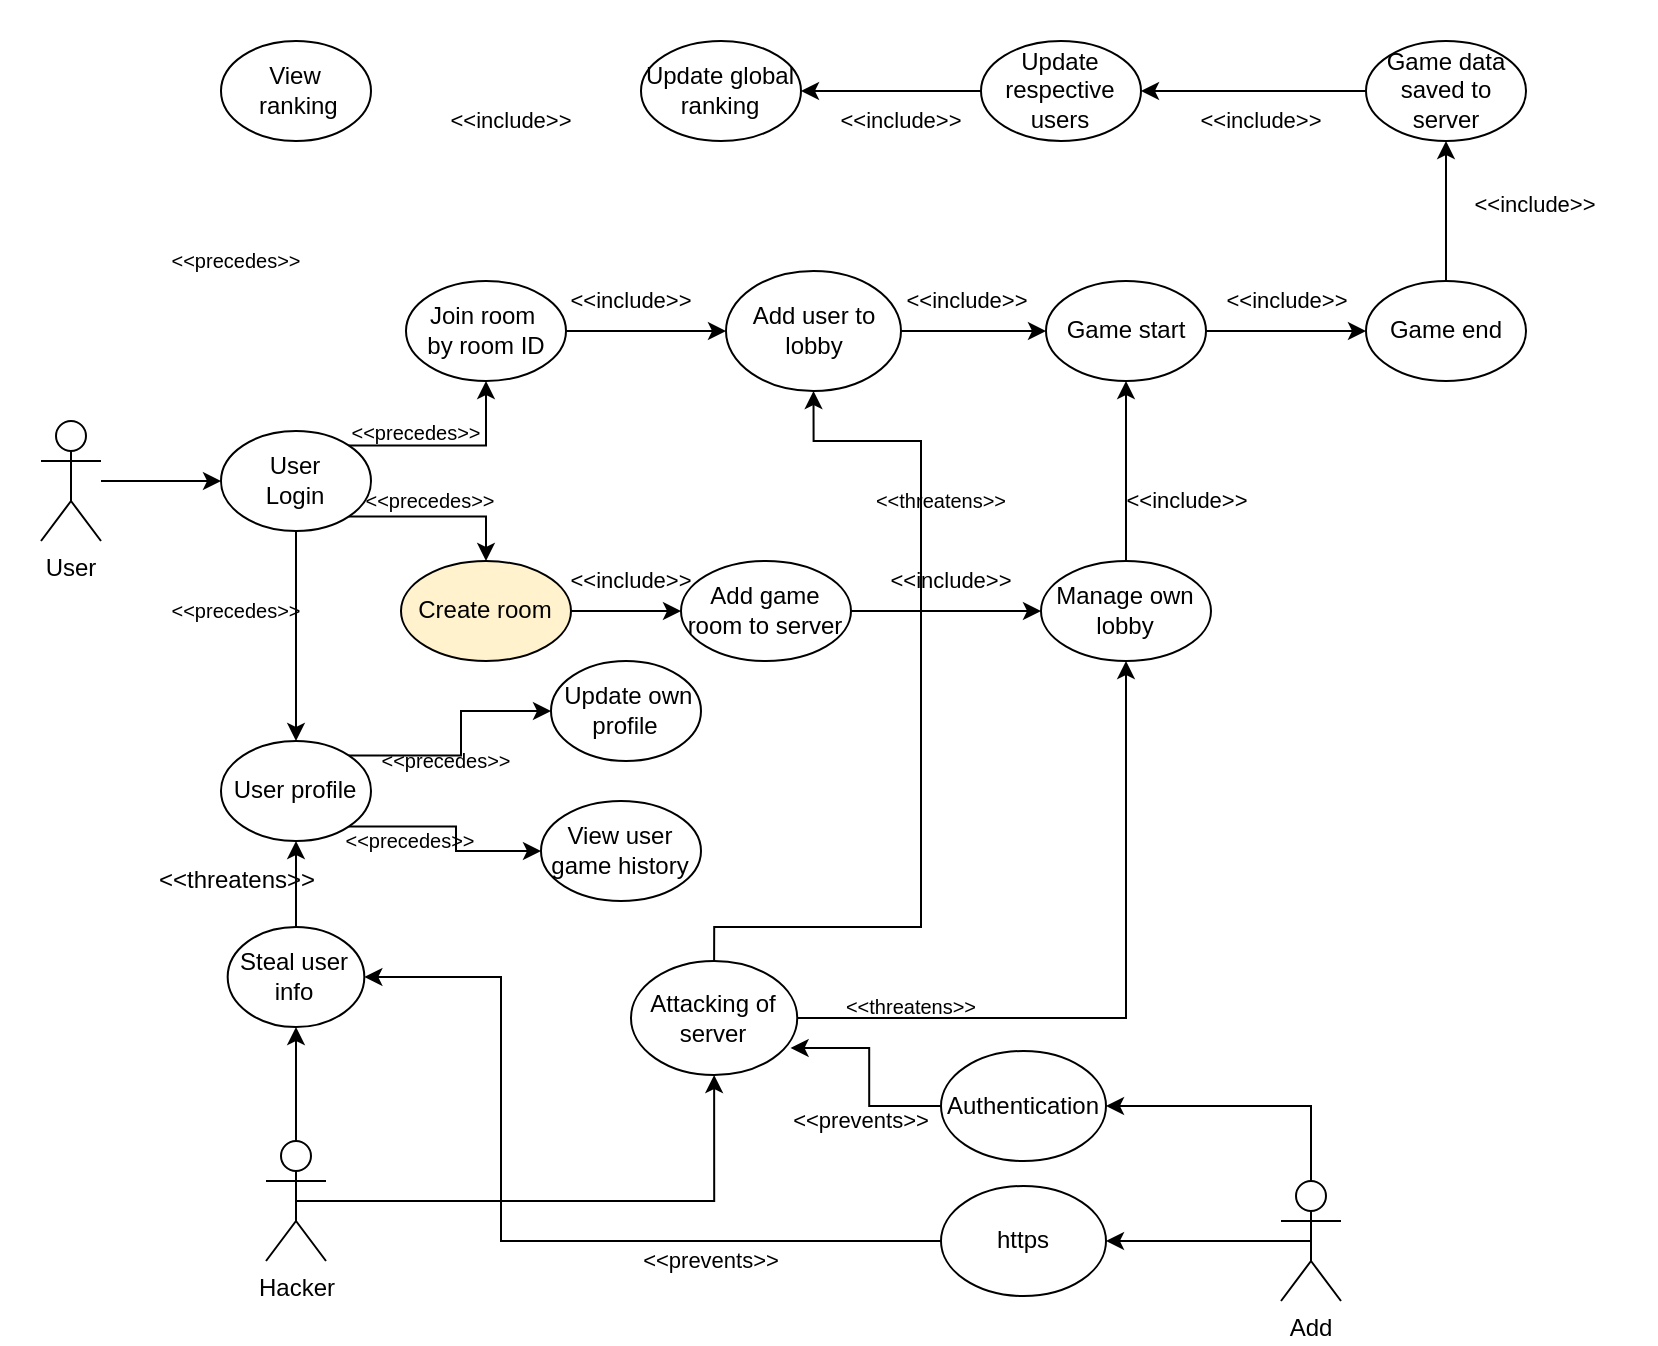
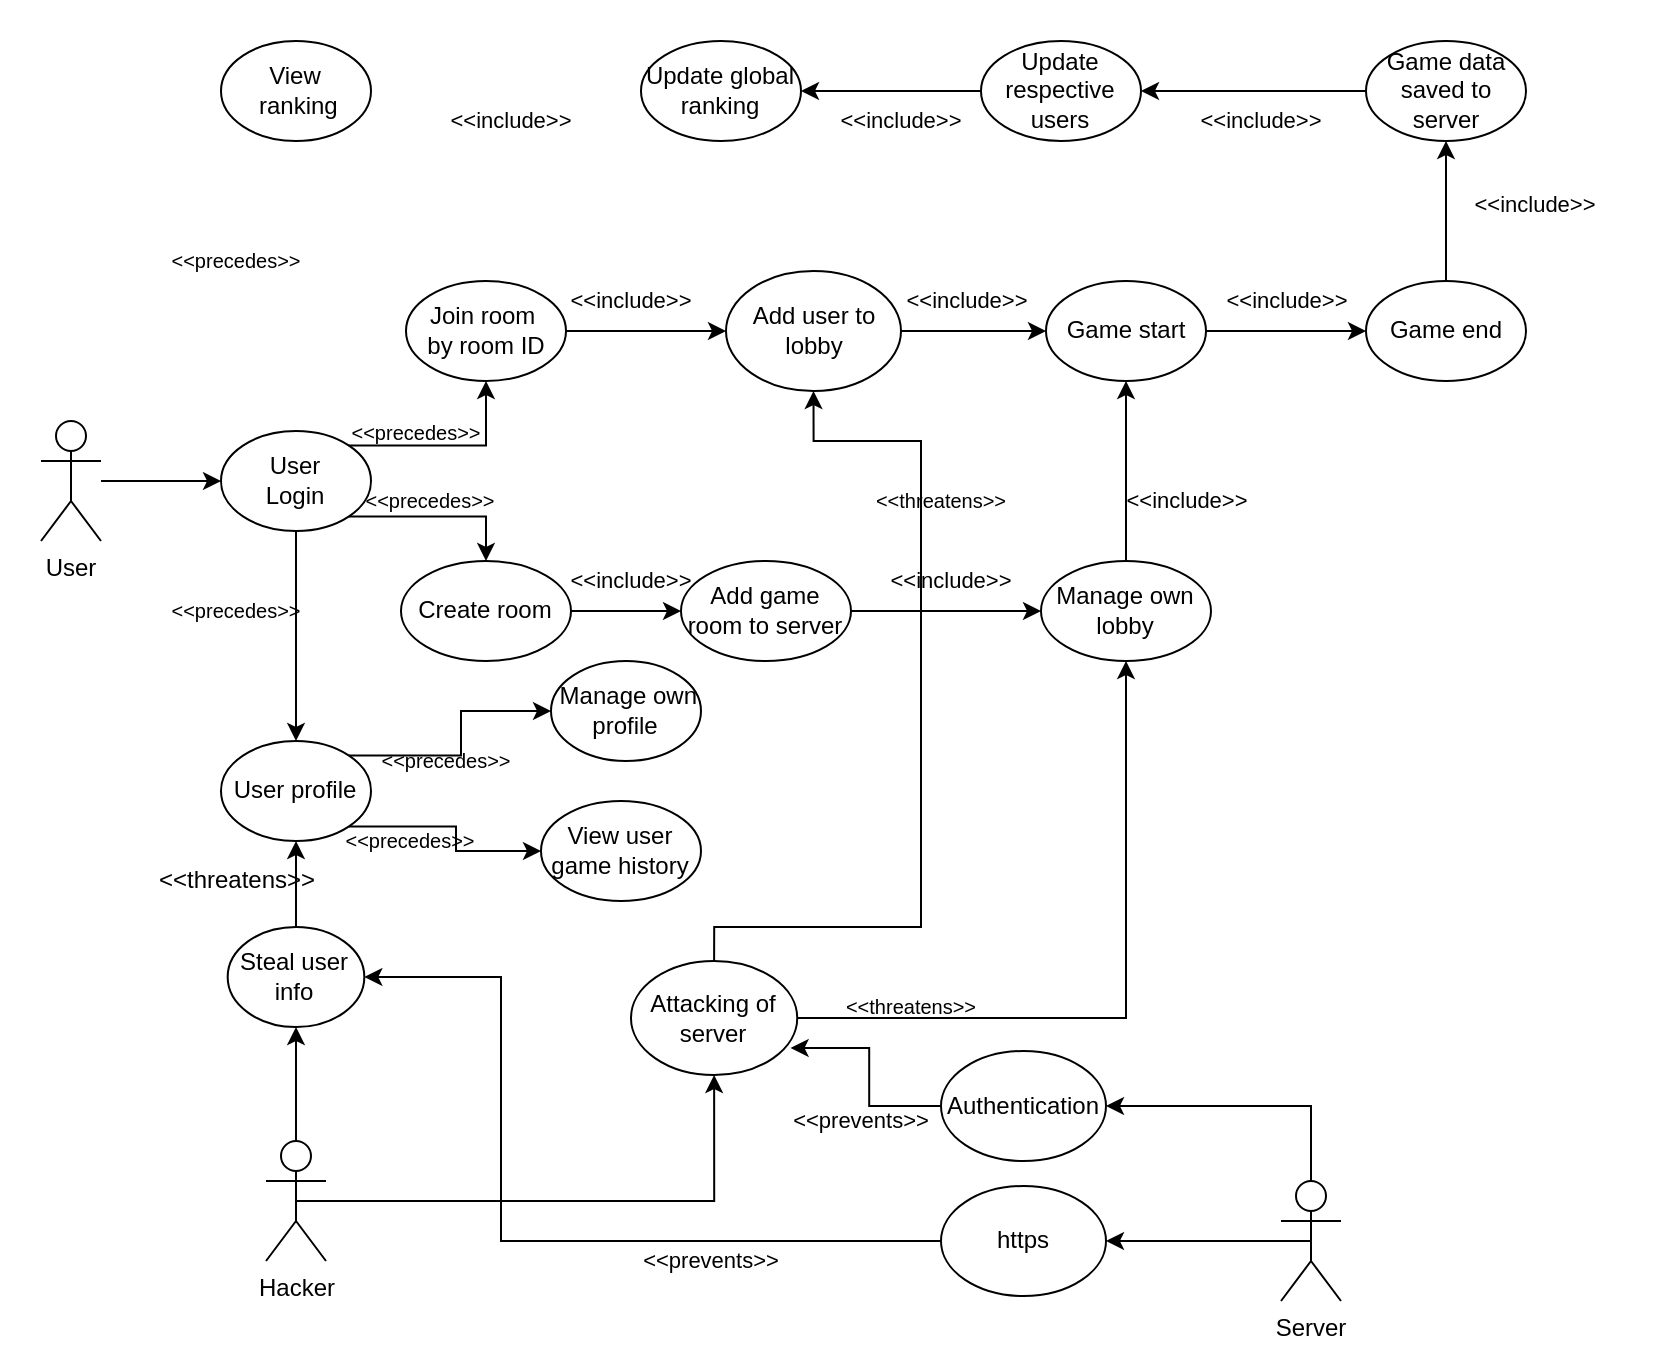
(486, 611) -> (486, 611)
(626, 711) -> (626, 711)
(1312, 1329) -> (1312, 1329)
